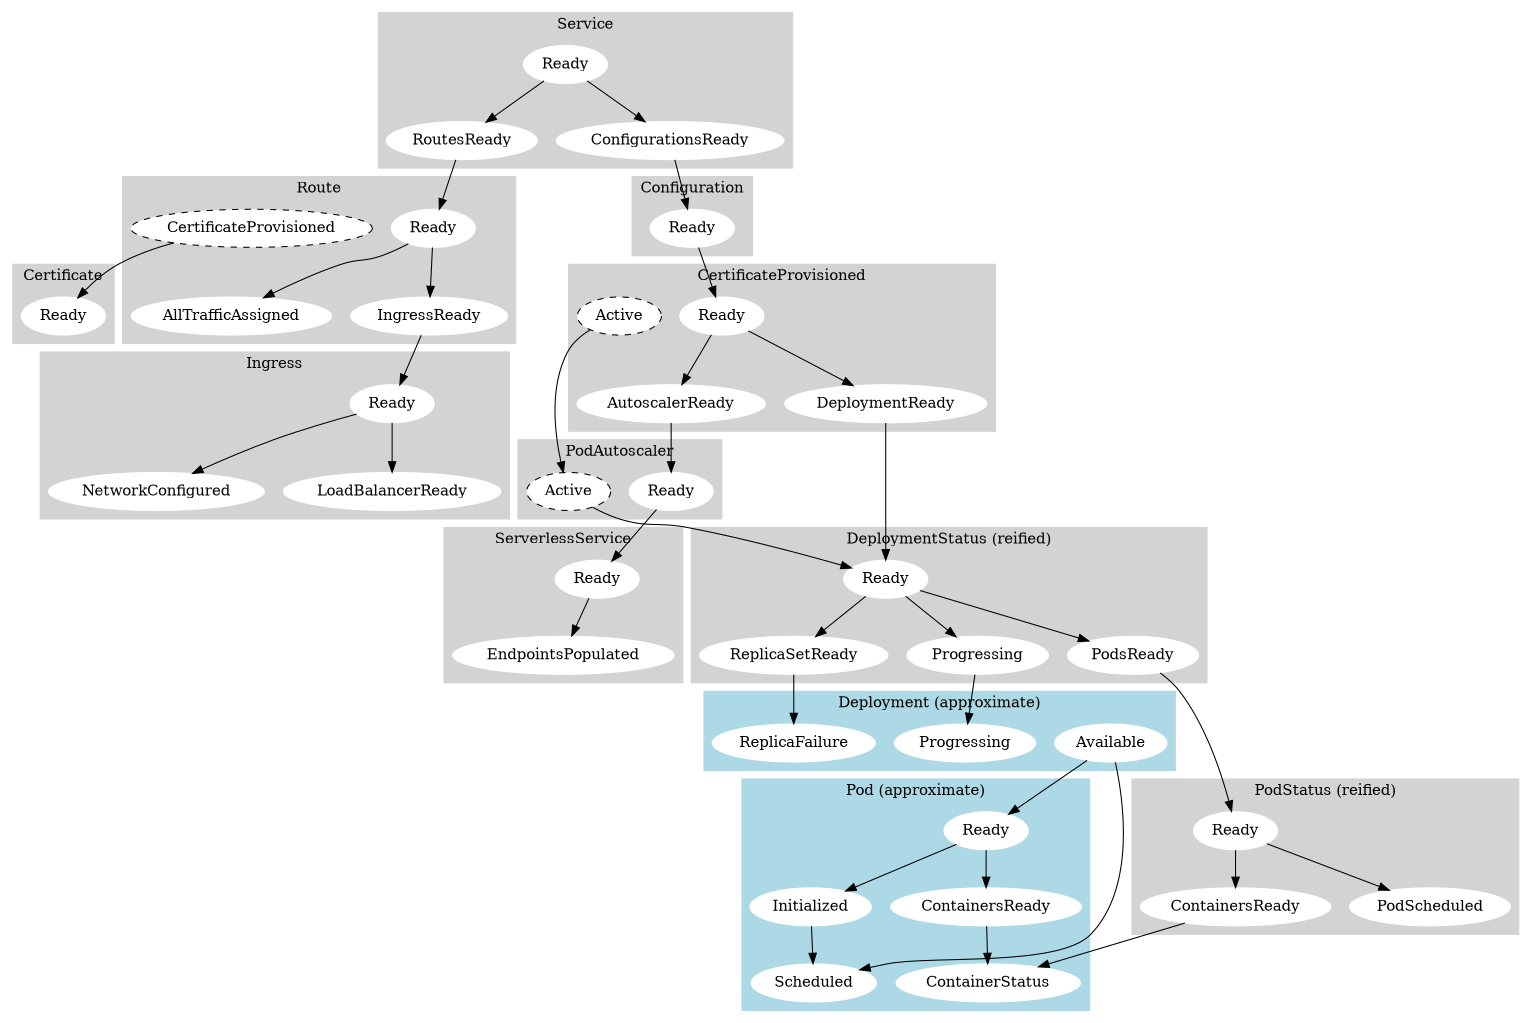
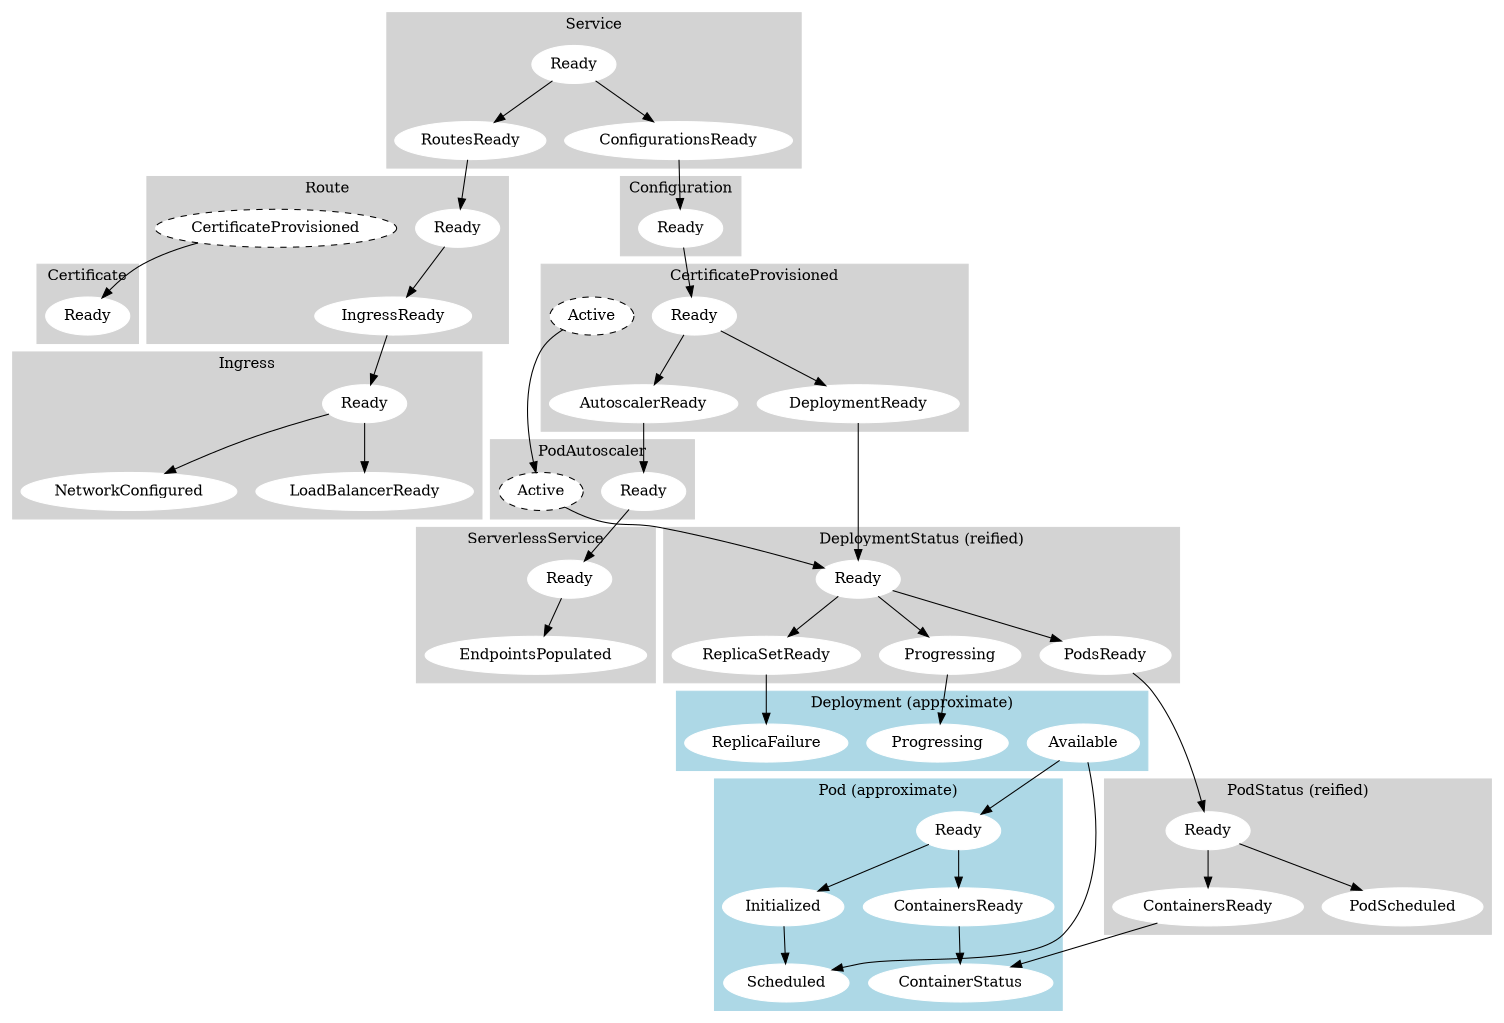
(231, 316) -> none
